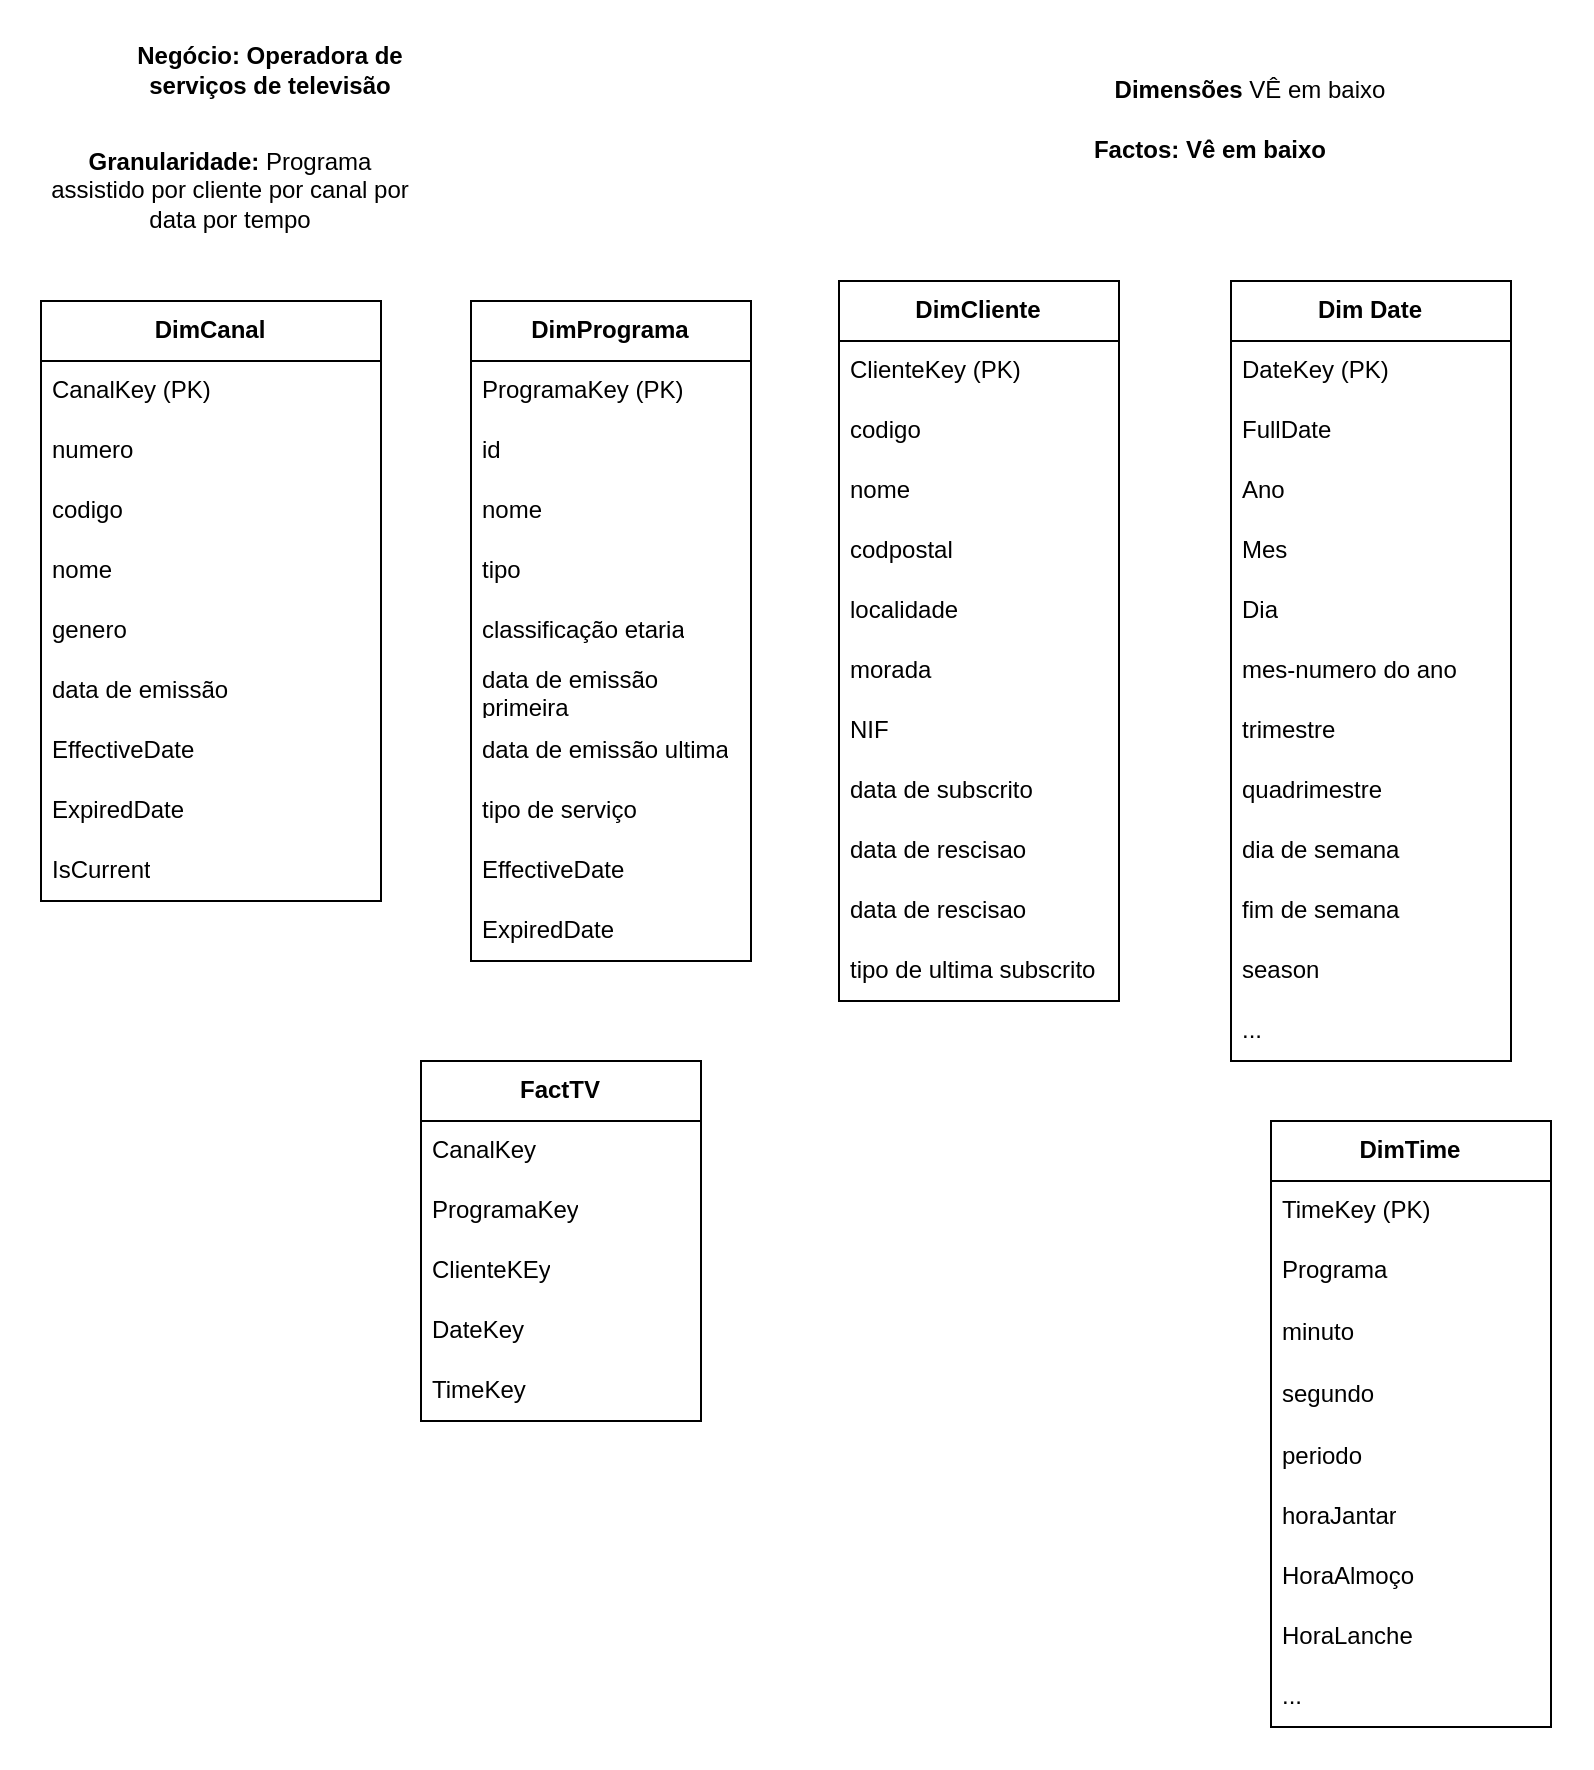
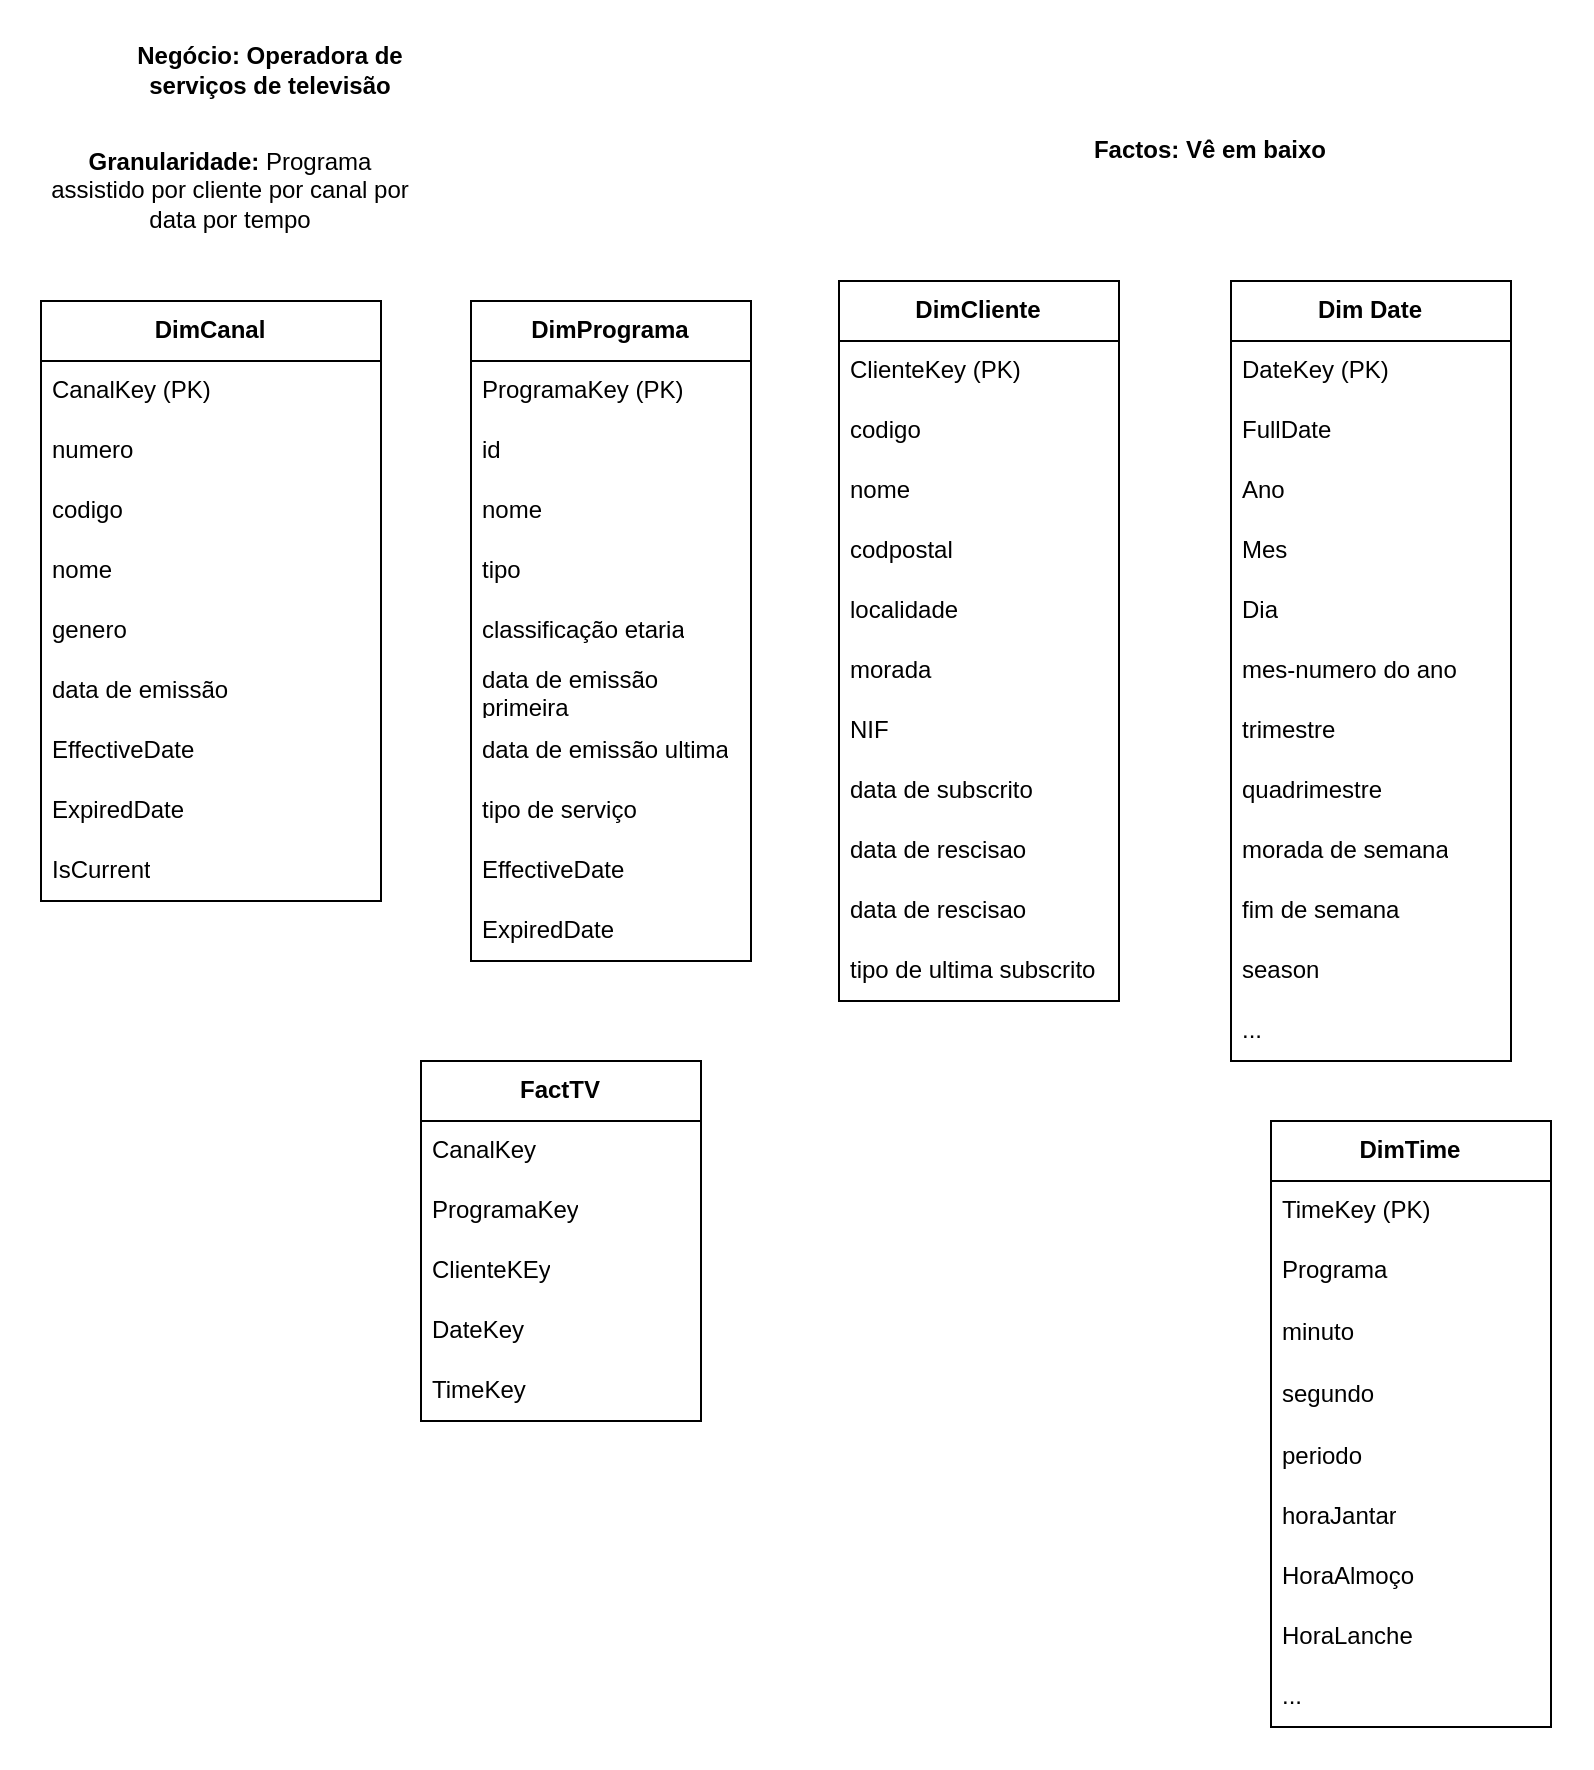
(1251, 91) -> none
(1321, 851) -> (1344, 851)
